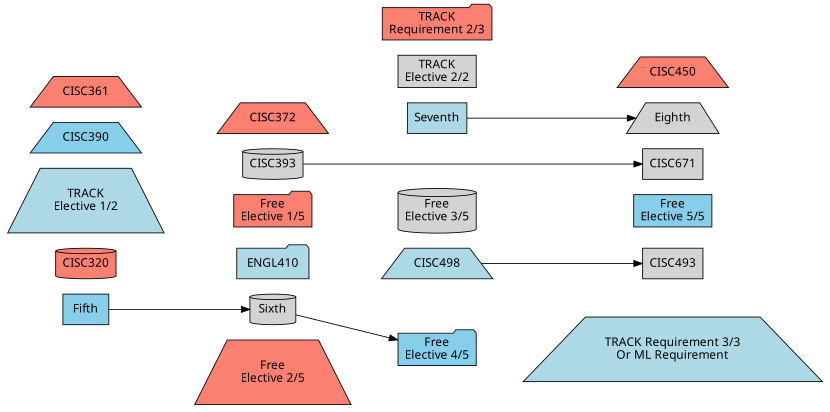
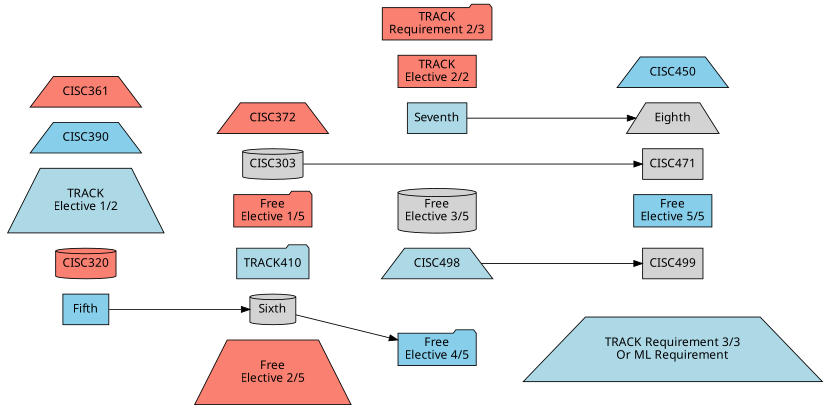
(437, 71) -> (437, 71)
(673, 72) -> (673, 72)
(273, 164) -> (273, 164)
(673, 164) -> (673, 164)
(273, 264) -> (273, 264)
(673, 264) -> (673, 264)
